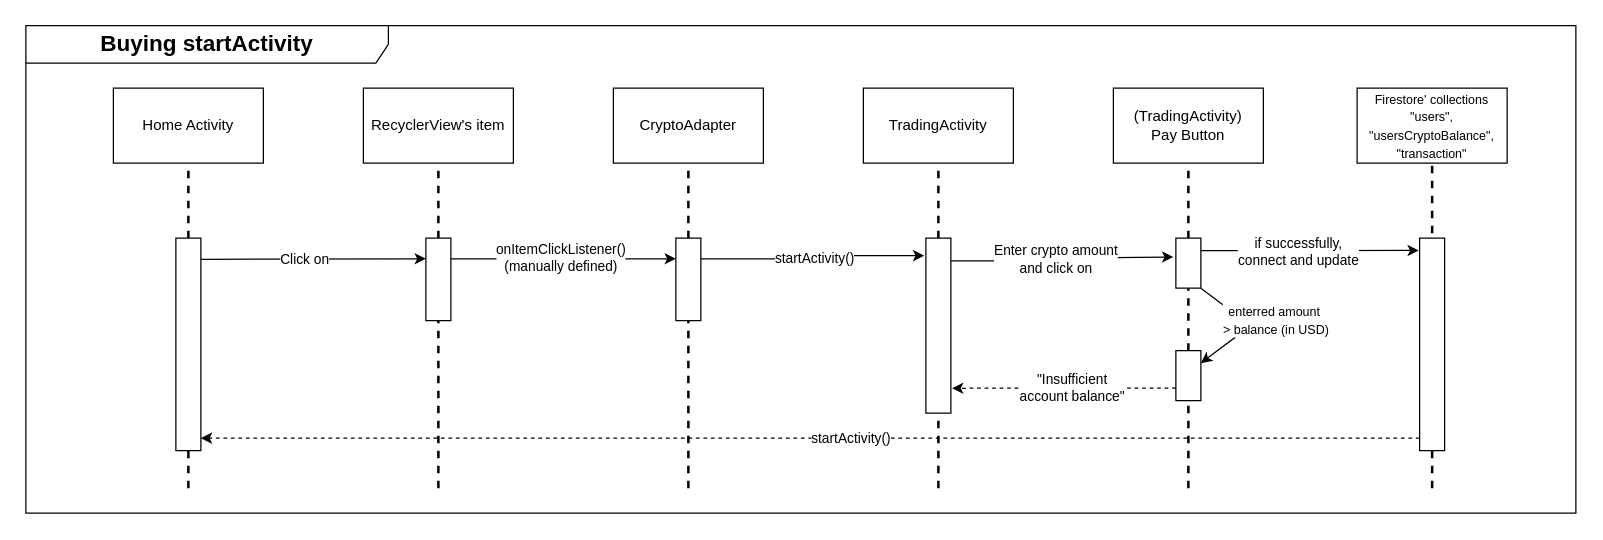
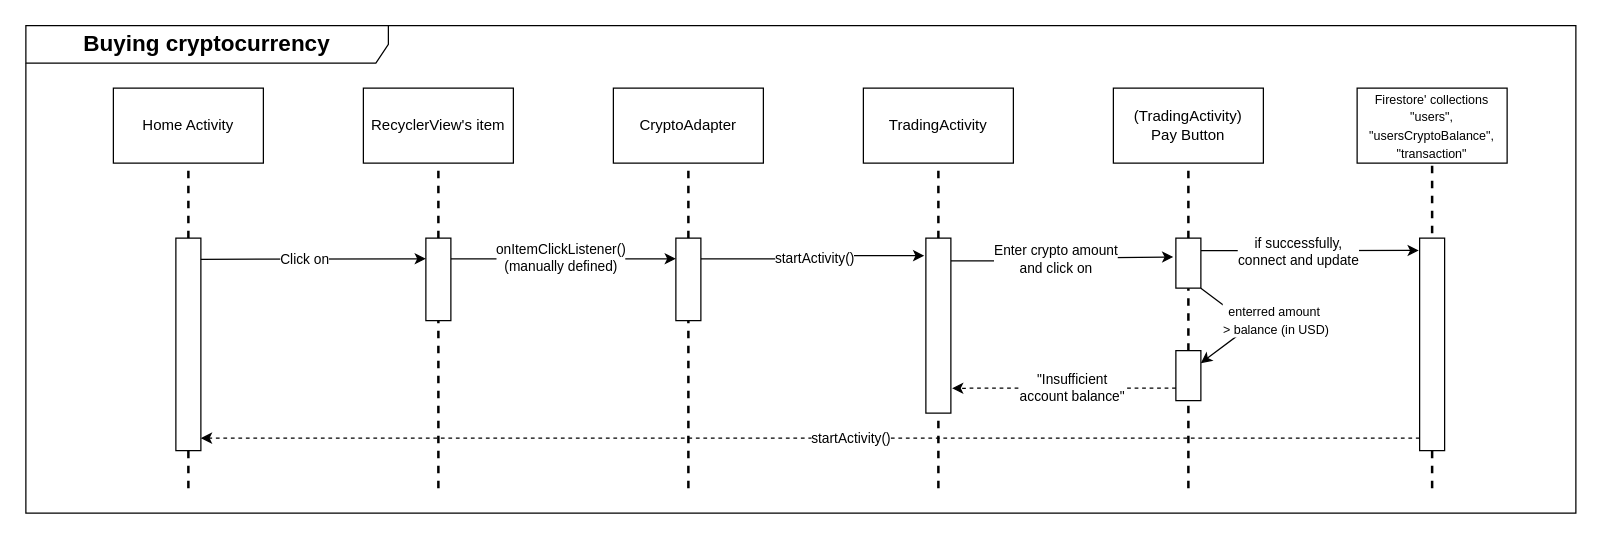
(207, 44) -> (207, 44)
